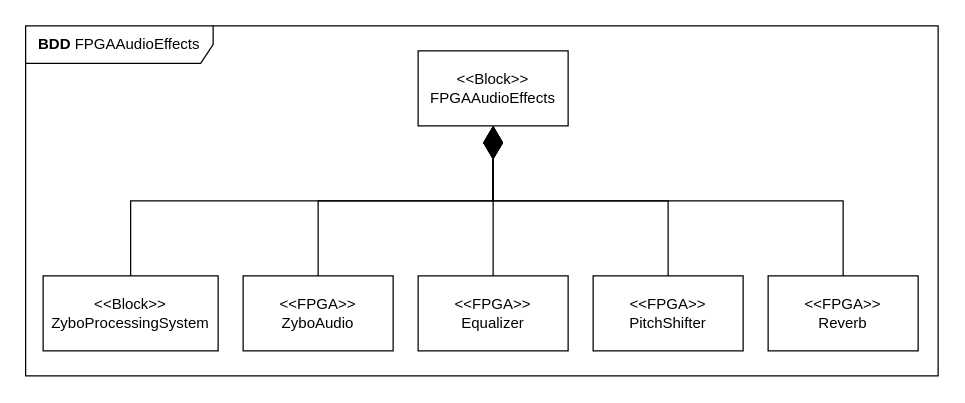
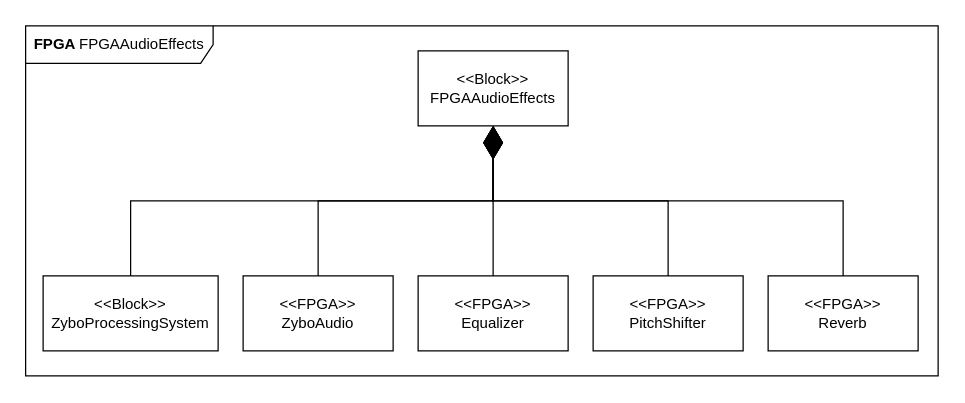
(119, 44) -> (119, 44)
